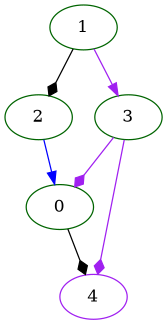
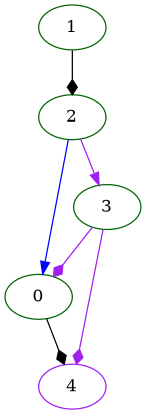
(103, 67) -> (87, 156)
